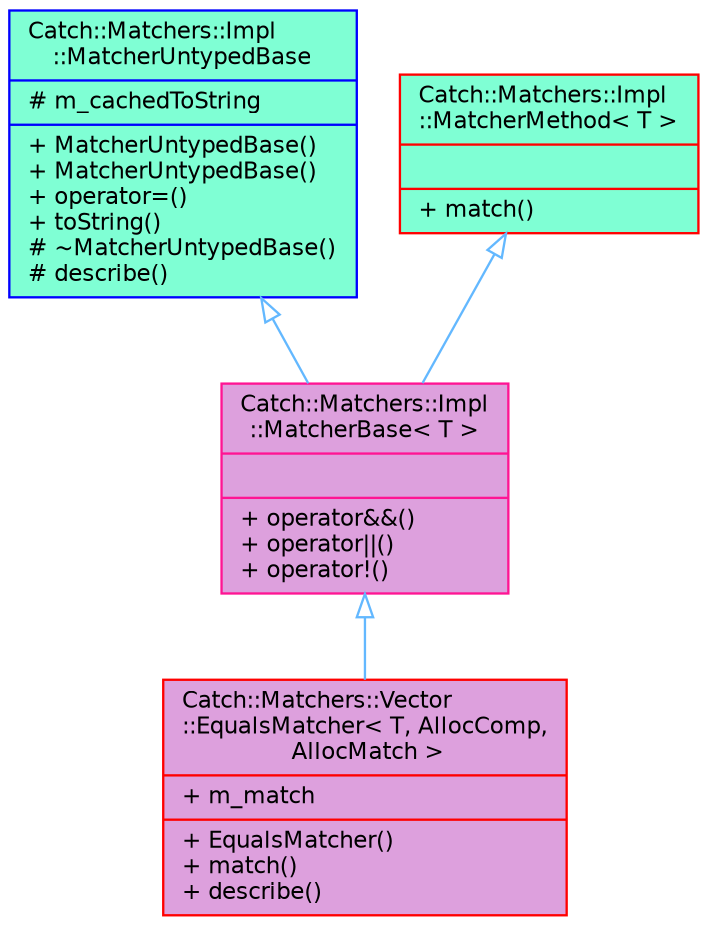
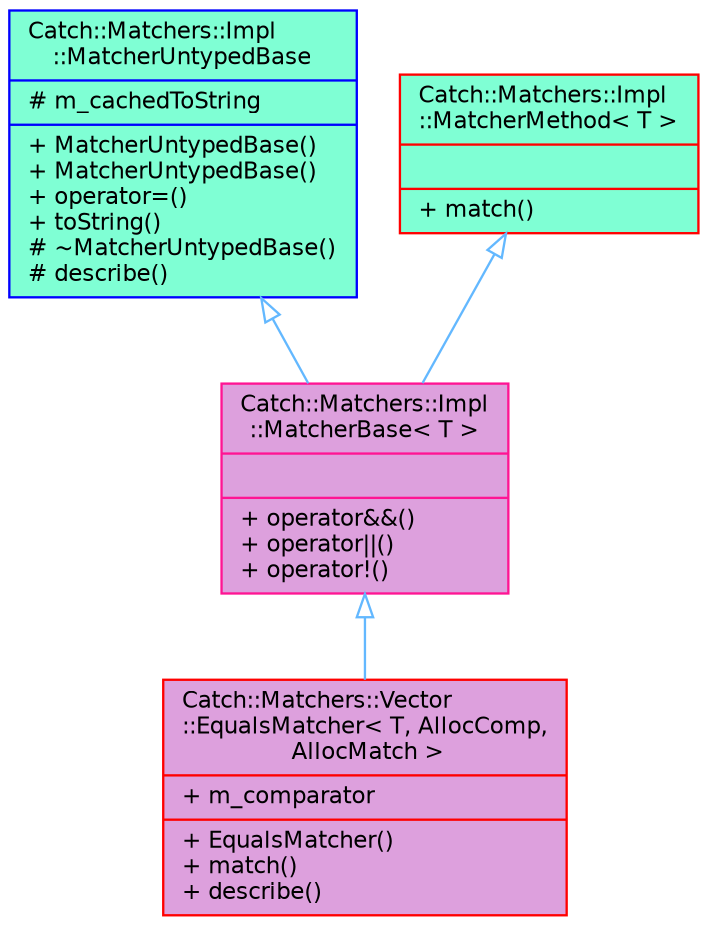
(250, 796) -> (279, 796)
